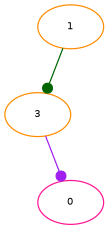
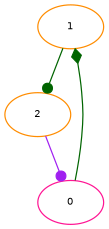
(38, 115) -> (38, 115)
none -> (83, 122)
